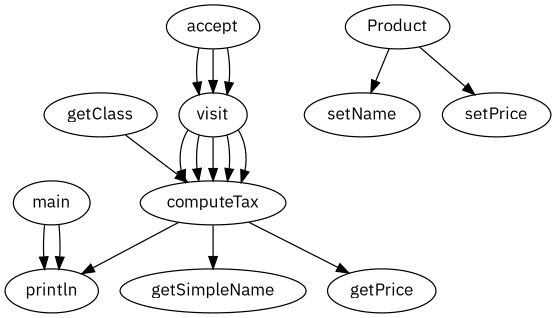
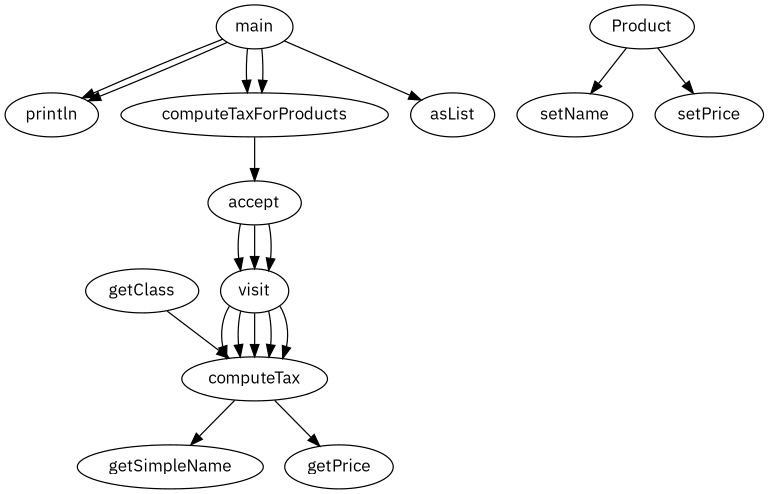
none -> (255, 115)
none -> (453, 115)
(136, 245) -> none
